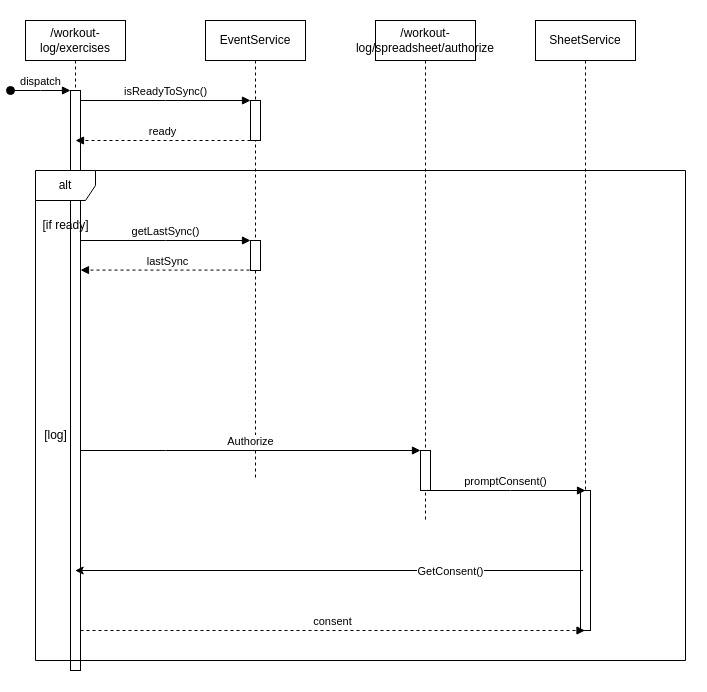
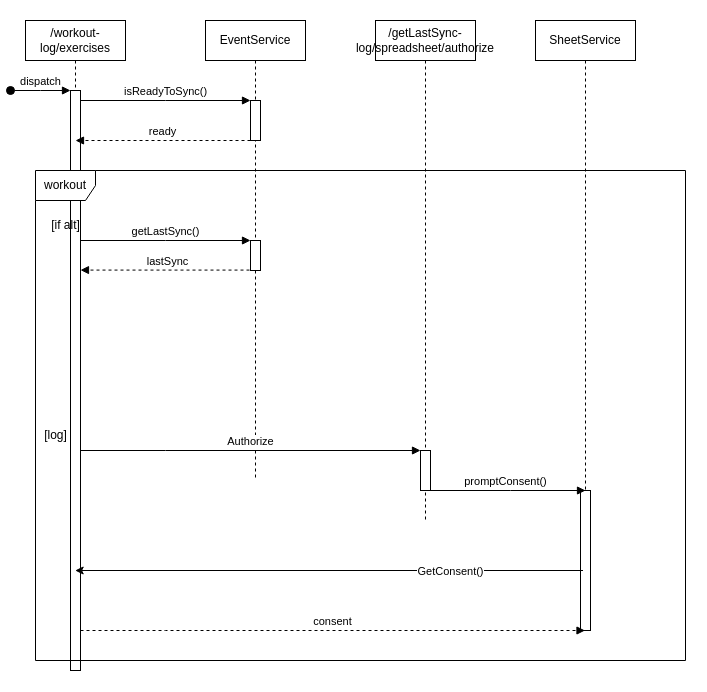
(426, 41) -> (426, 41)
(66, 186) -> (66, 186)
(66, 226) -> (66, 226)
